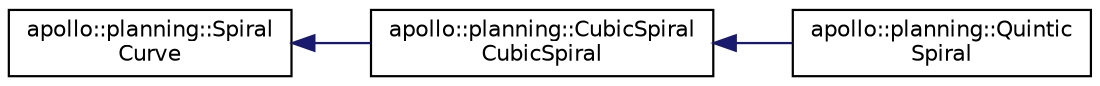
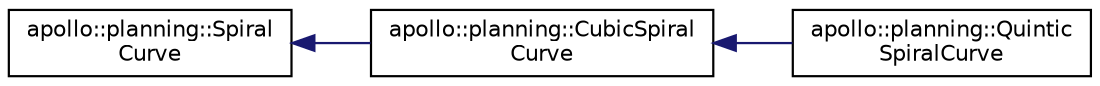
(542, 43) -> (542, 43)
(942, 43) -> (942, 43)
